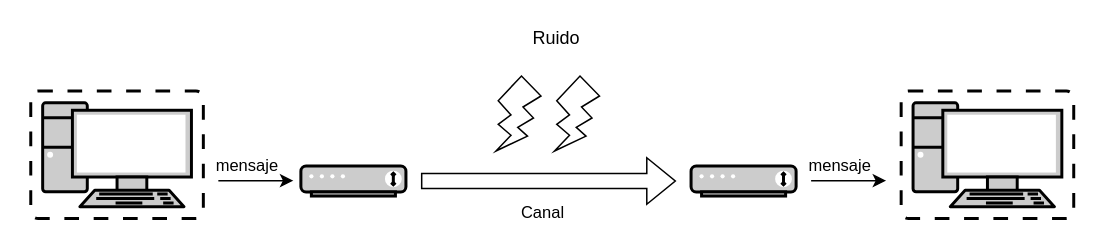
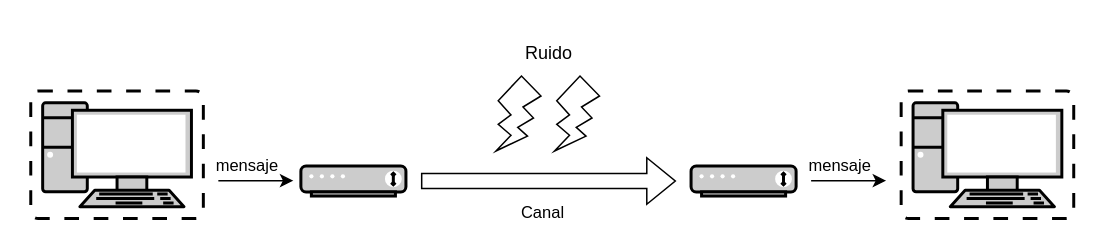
(556, 38) -> (548, 53)
